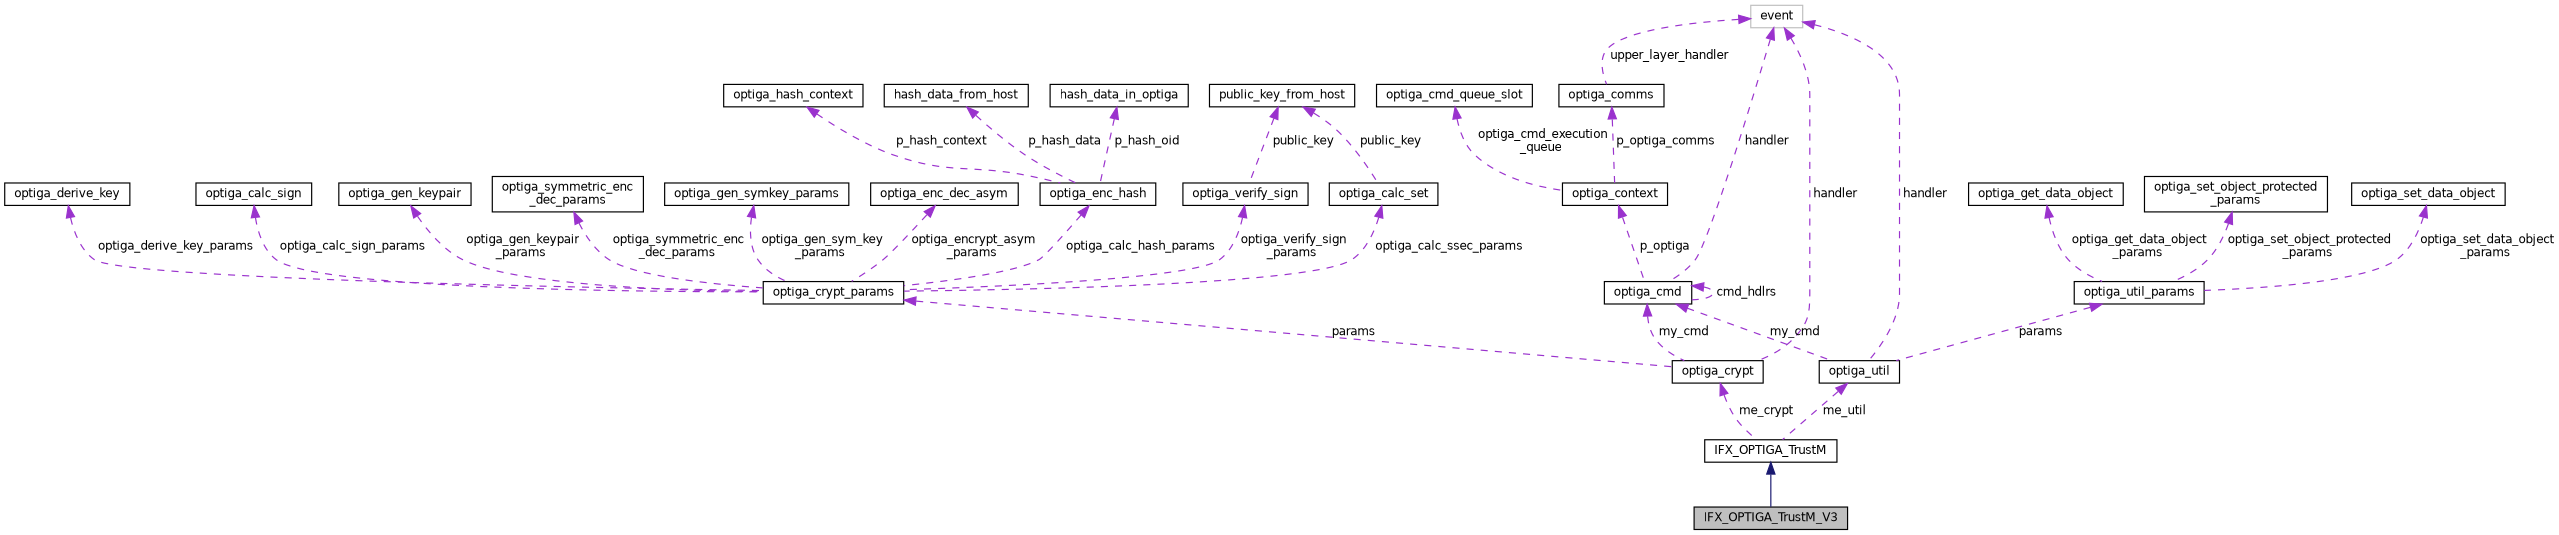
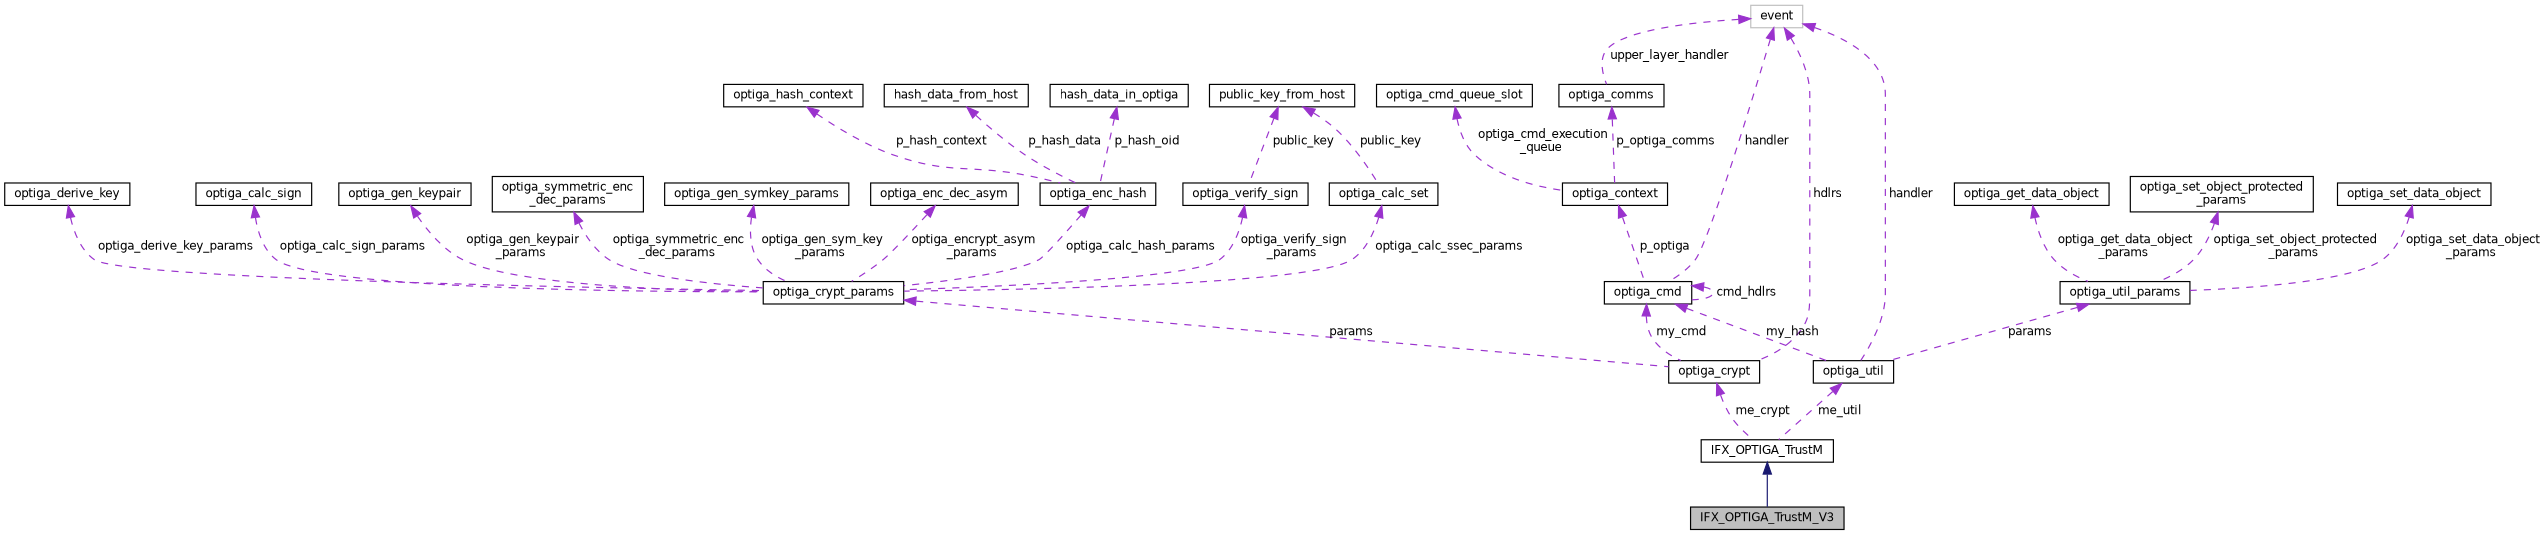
(1833, 194) -> (1826, 194)
(1793, 332) -> (1791, 332)
